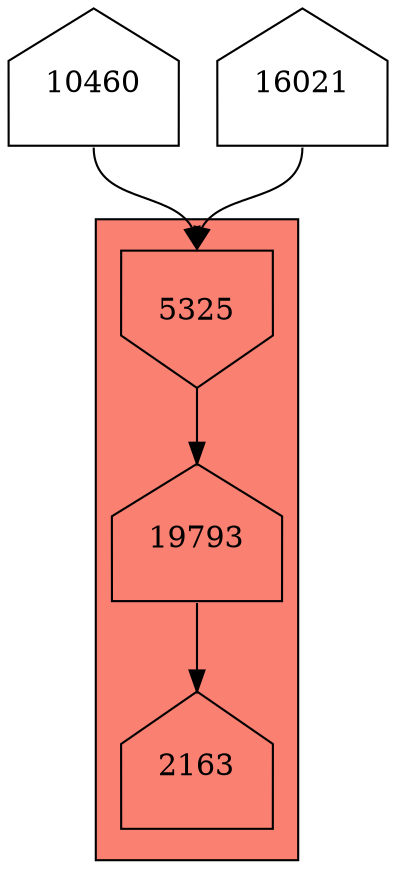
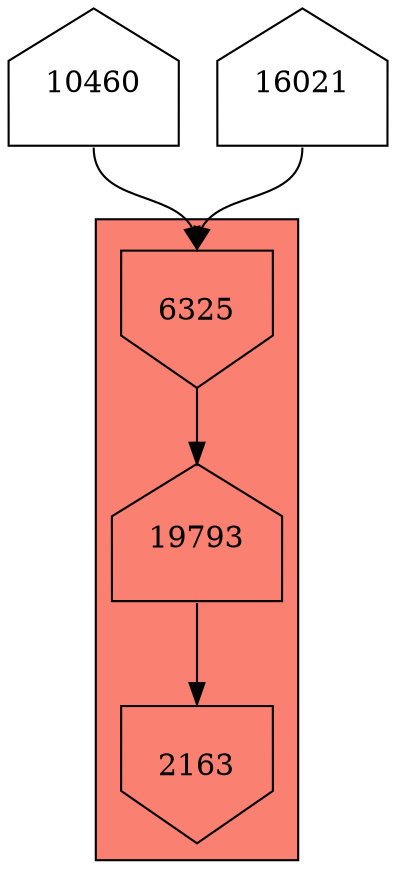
(197, 312) -> (197, 312)
(197, 767) -> (197, 767)
